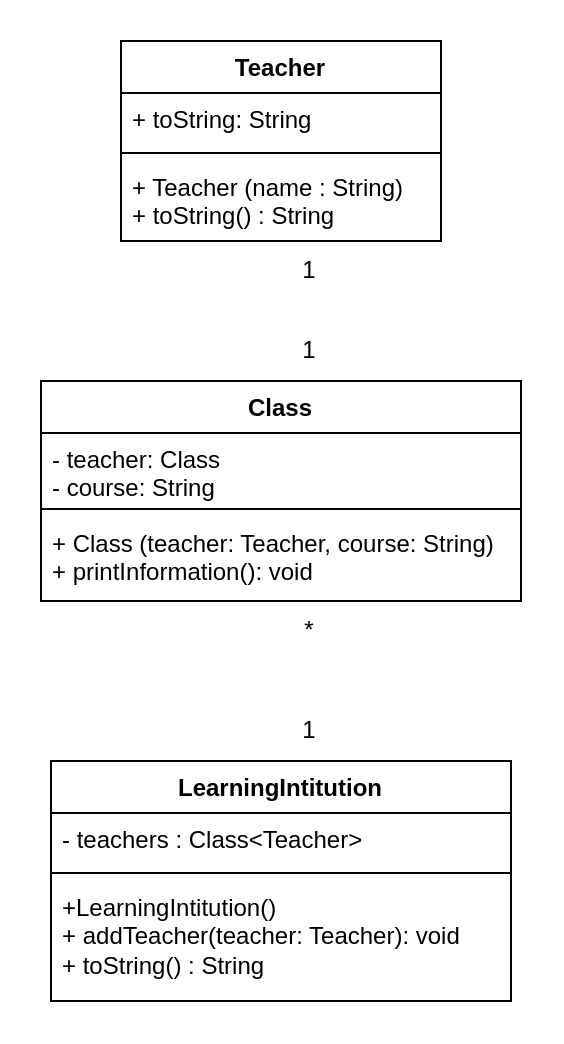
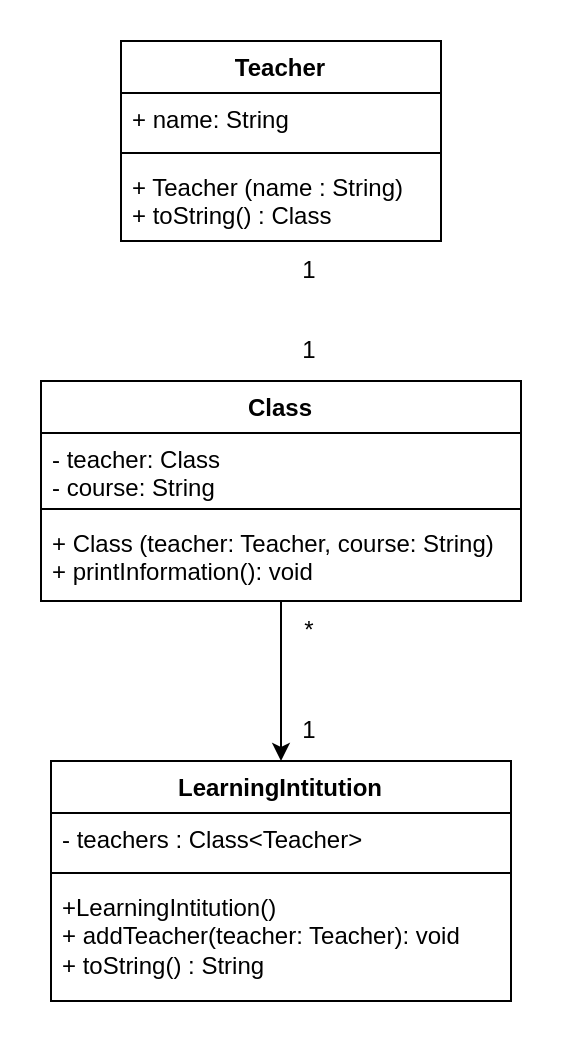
(238, 121) -> (215, 121)
(282, 204) -> (282, 204)
none -> (281, 676)
